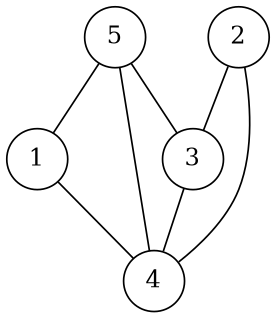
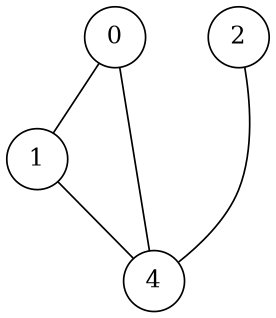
(115, 37) -> (115, 37)
(193, 159) -> none
